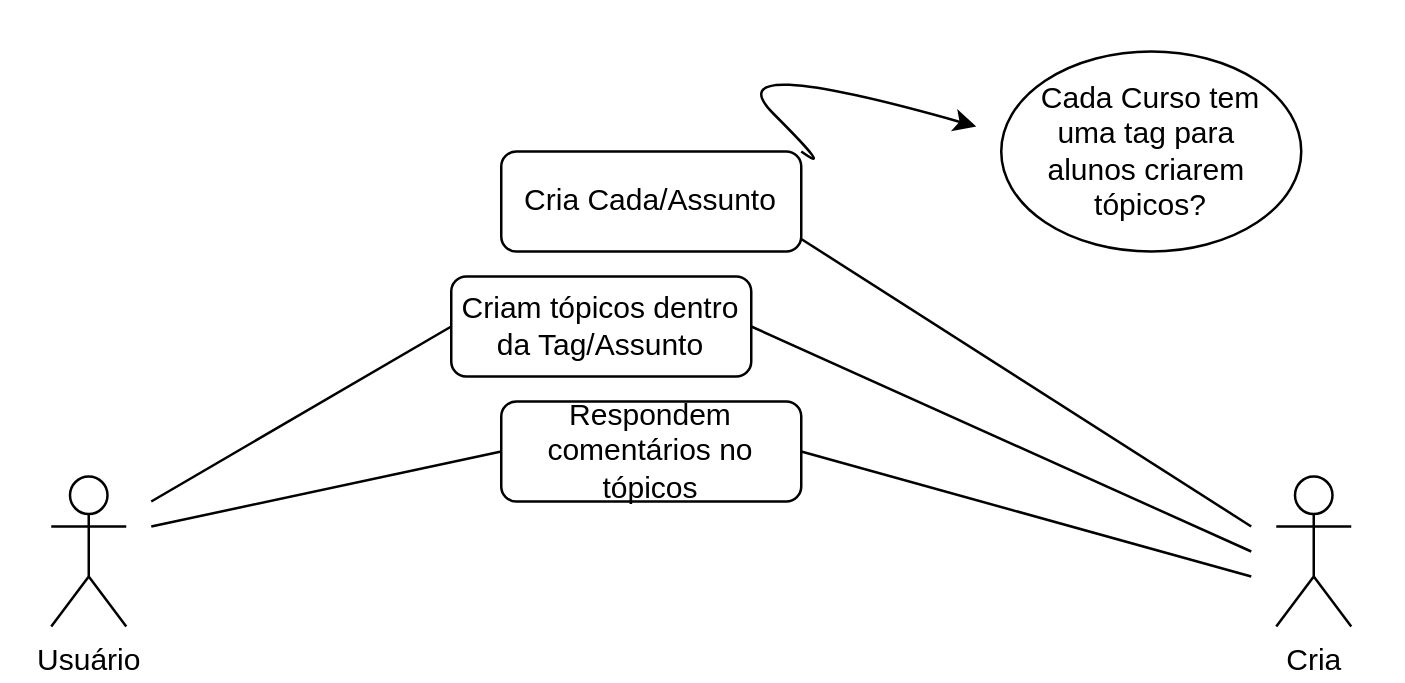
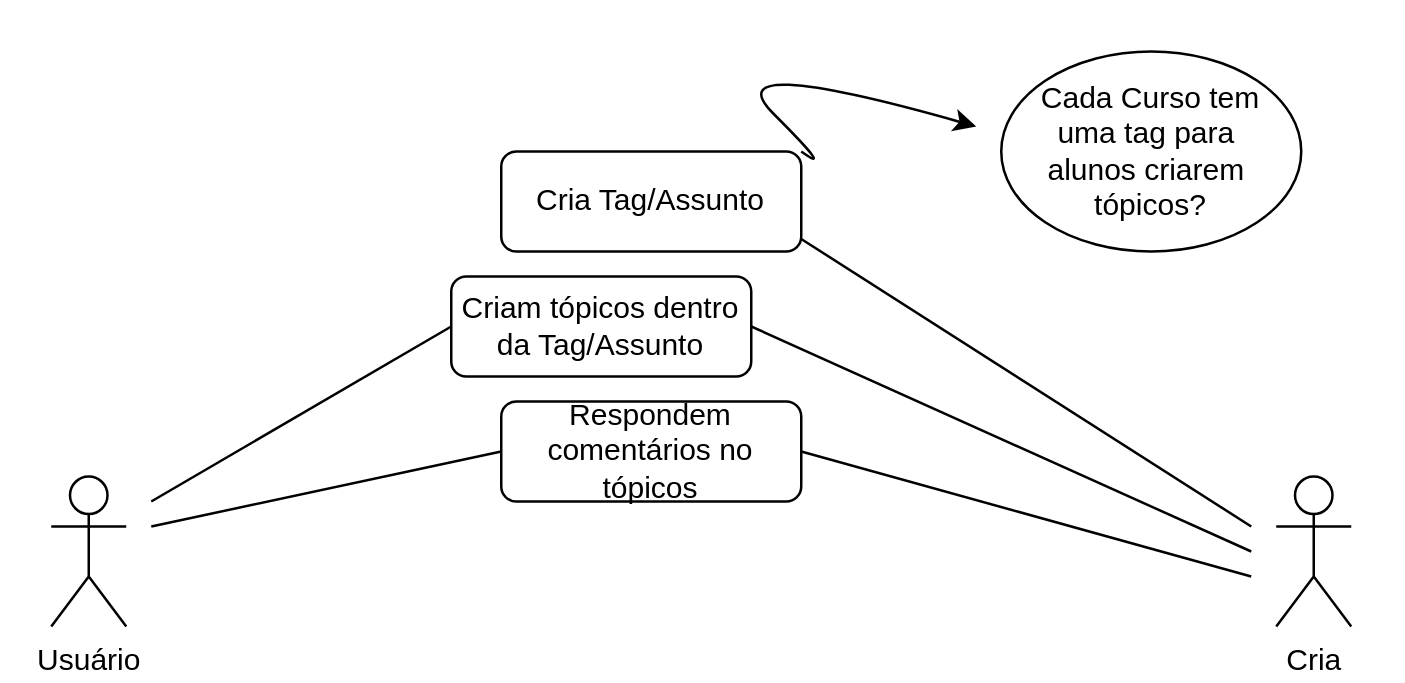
(651, 201) -> (651, 201)
